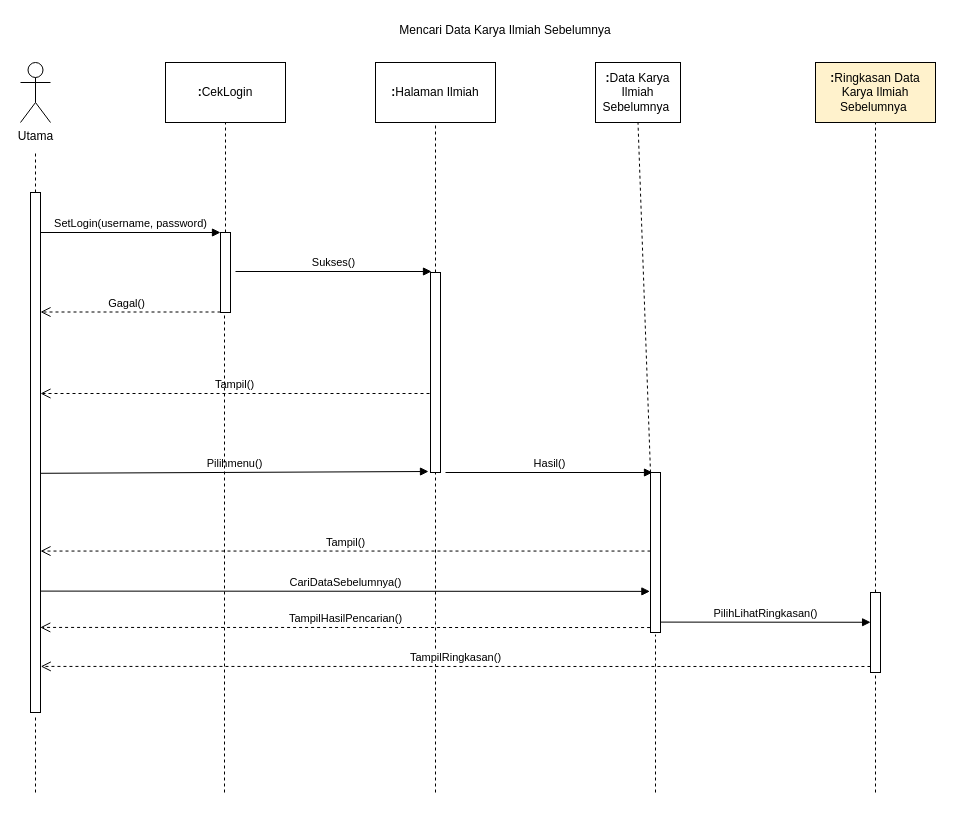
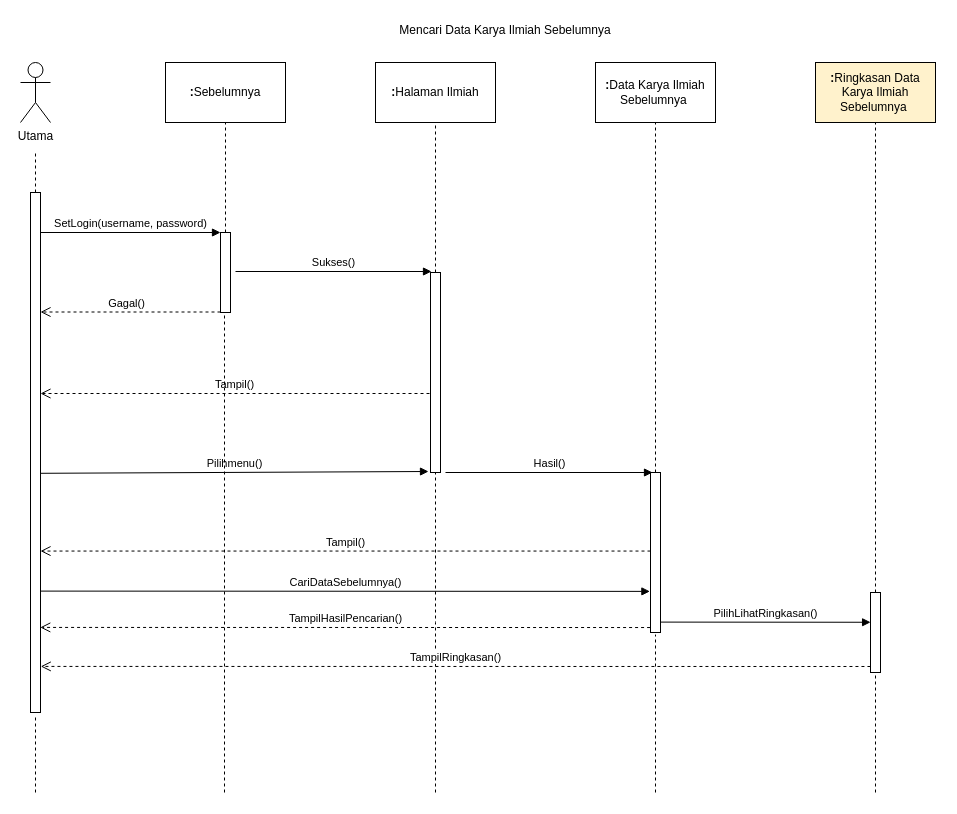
(226, 93) -> (226, 93)
(638, 93) -> (656, 93)
